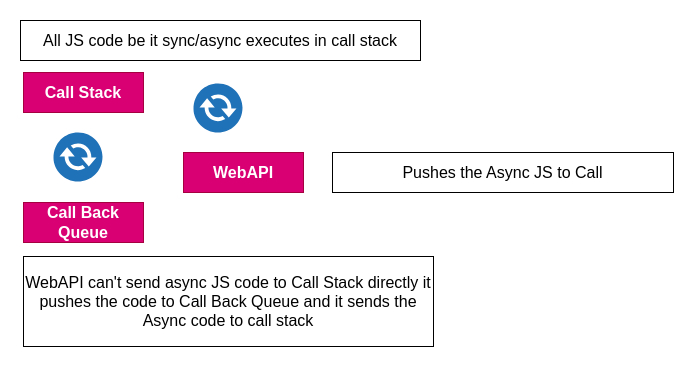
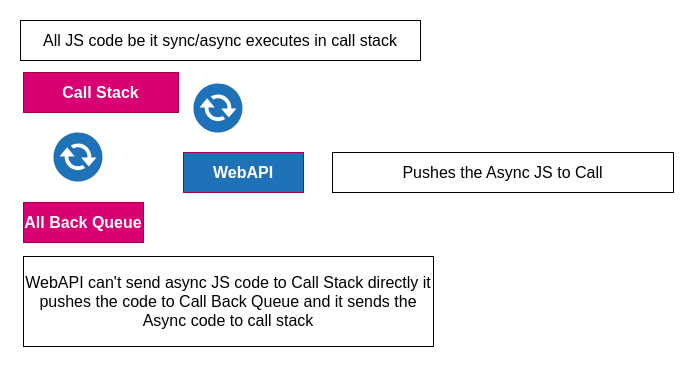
(84, 93) -> (101, 93)
(244, 173) -> (244, 173)
(84, 223) -> (84, 223)
